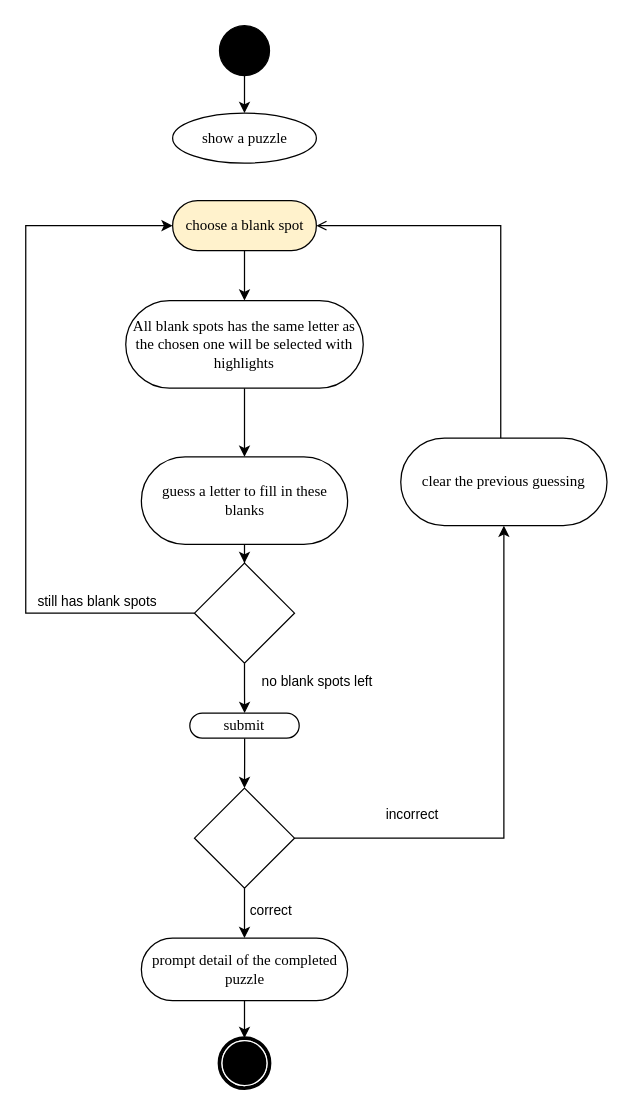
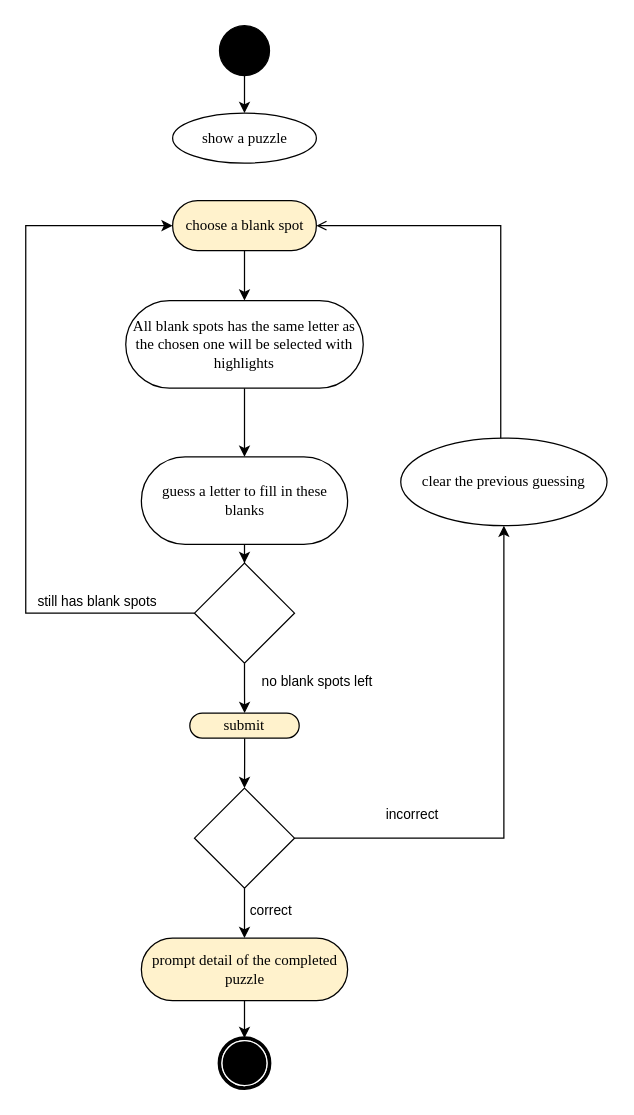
(504, 482) -> (504, 482)
(244, 726) -> (244, 726)
(244, 969) -> (244, 969)
